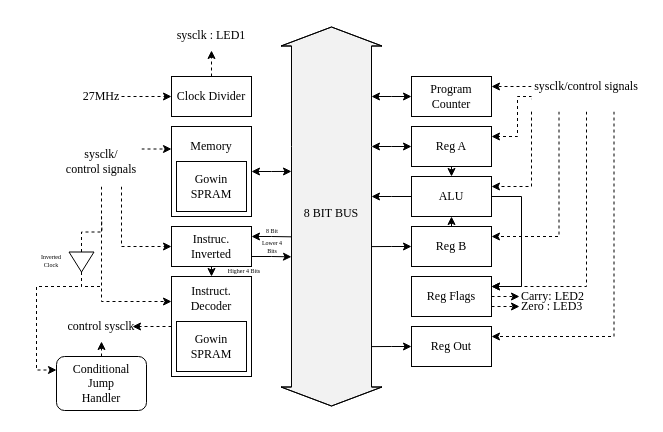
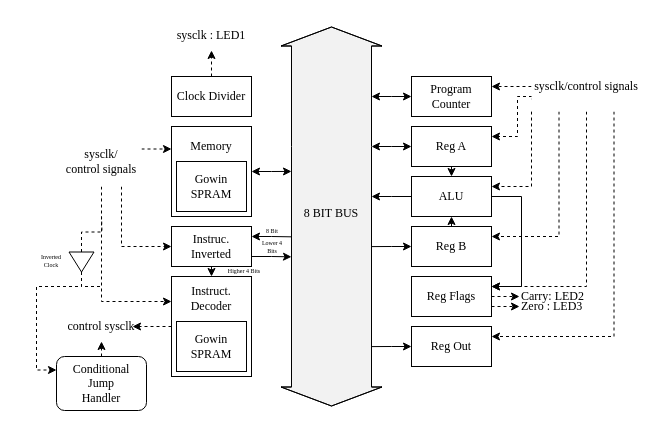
(102, 97) -> none
(143, 97) -> none
